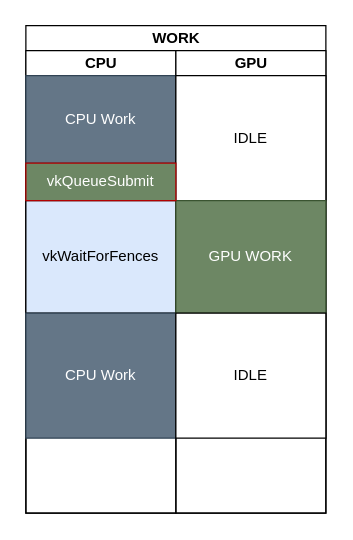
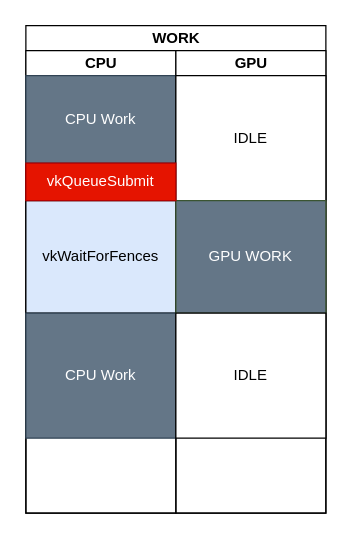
(101, 182) -> (101, 182)
(251, 257) -> (251, 257)
